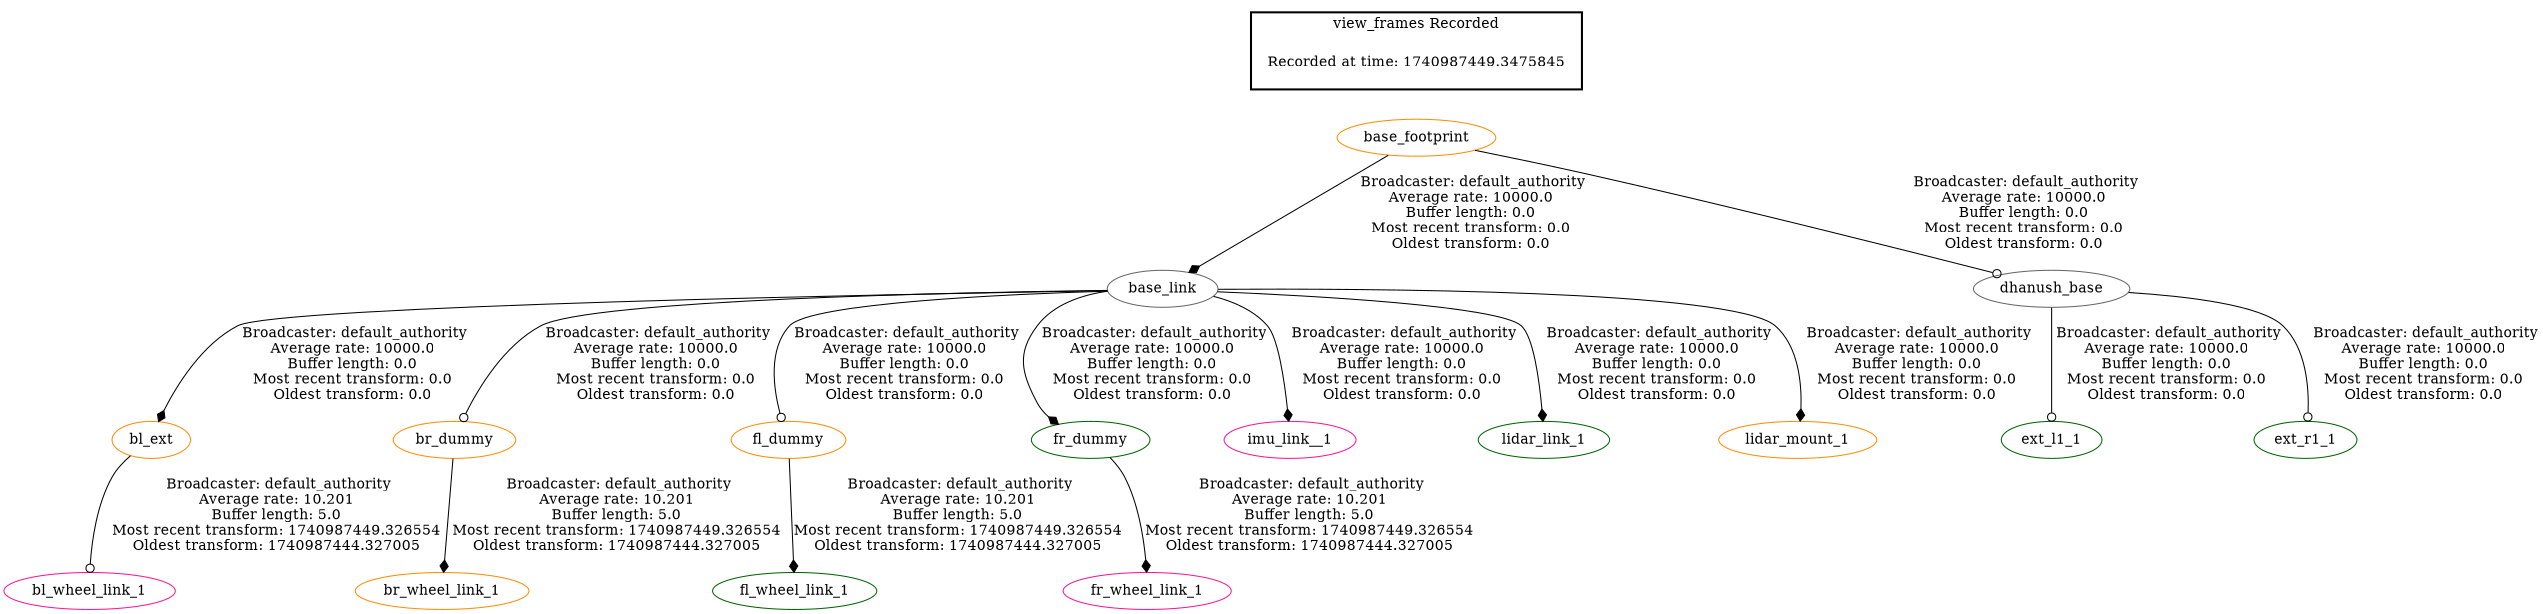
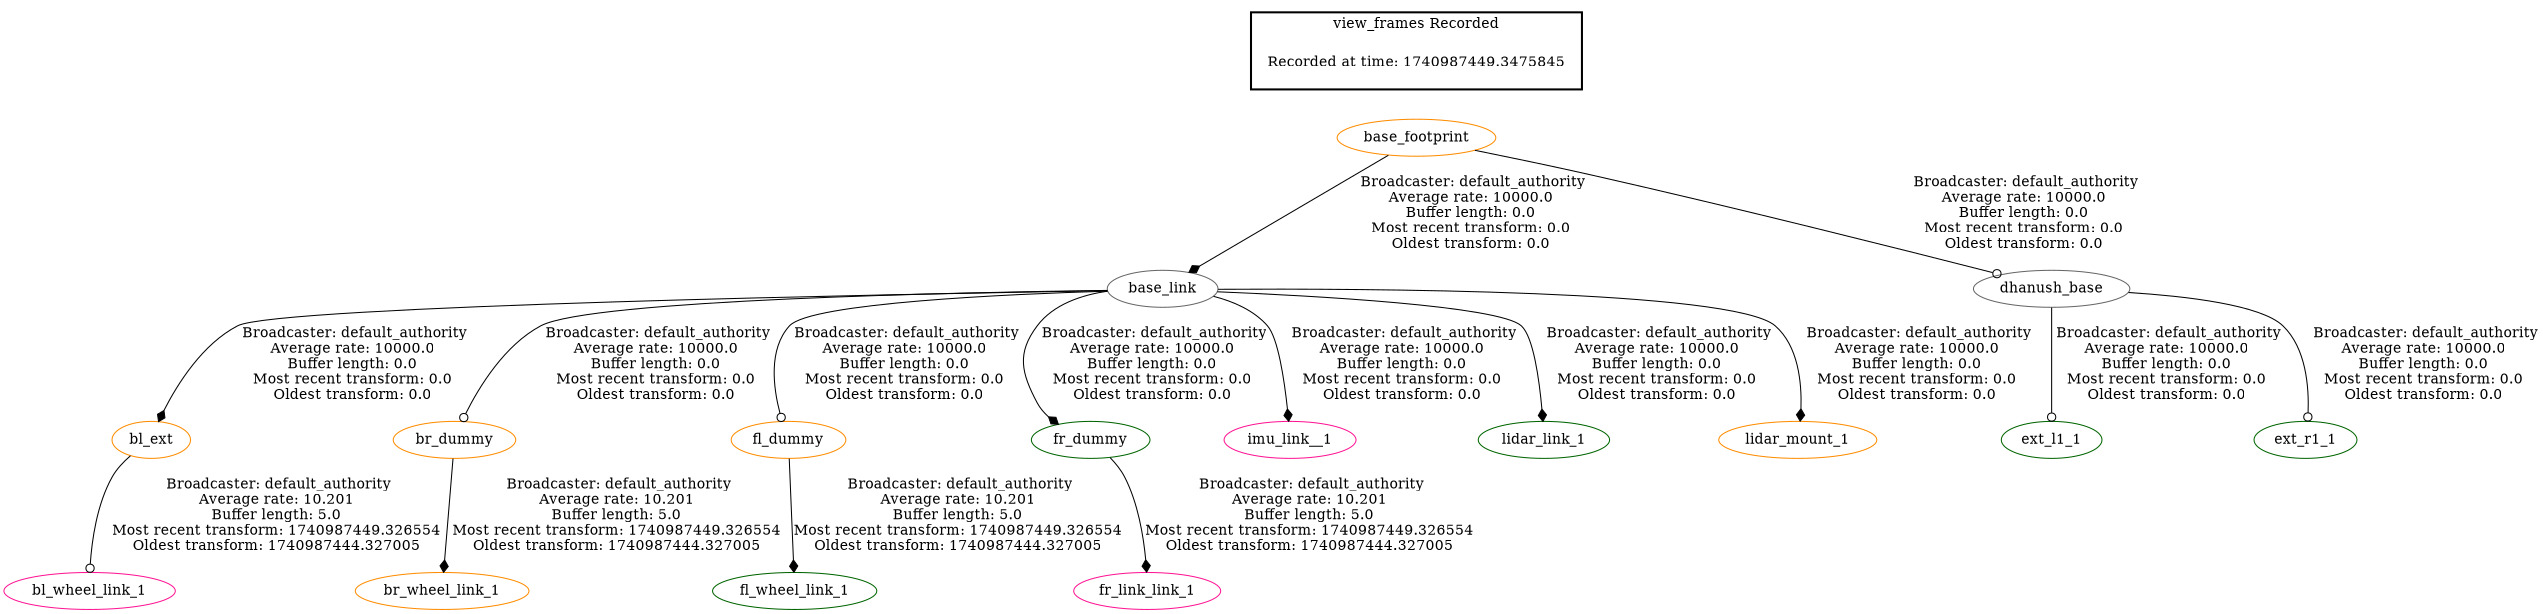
(1147, 591) -> (1147, 591)
